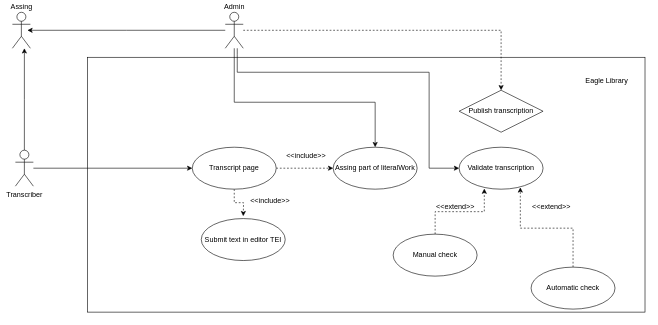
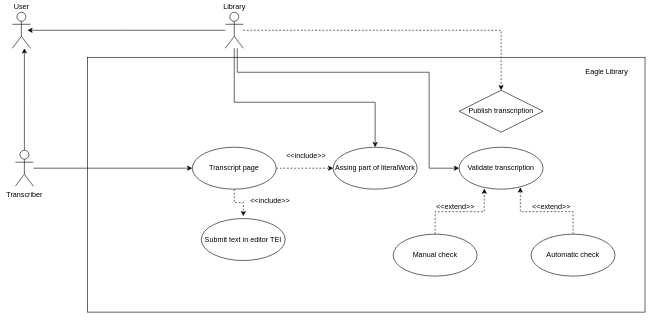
(22, 6) -> (22, 6)
(235, 6) -> (235, 6)
(612, 81) -> (612, 72)
(573, 288) -> (573, 255)
